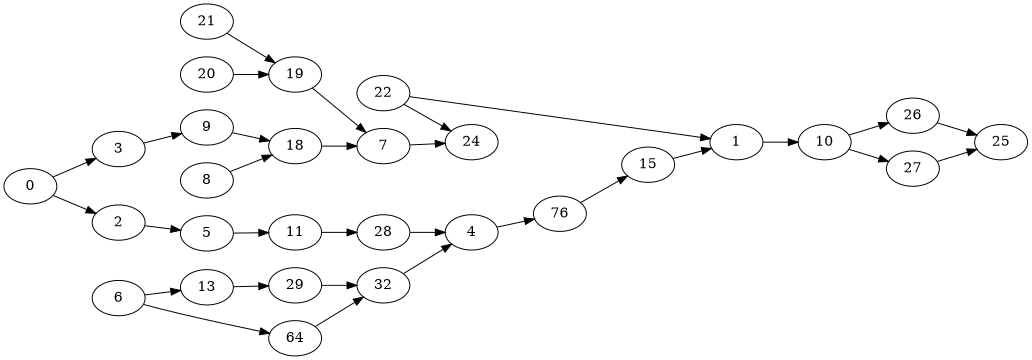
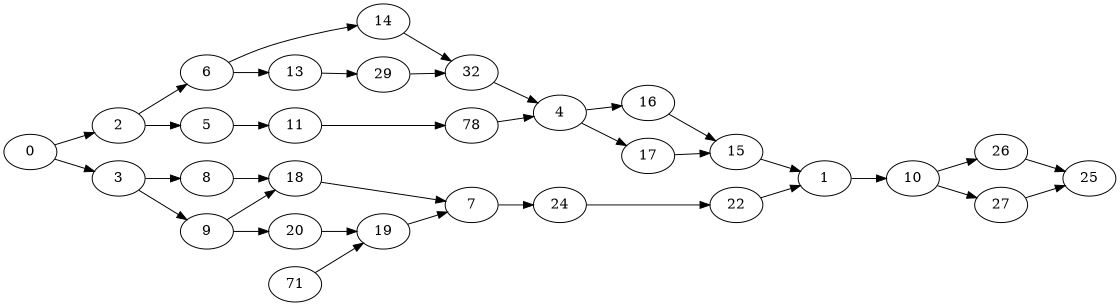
(207, 22) -> (295, 284)
none -> (159, 102)
(423, 115) -> (643, 205)
none -> (648, 156)
none -> (158, 178)
(560, 214) -> (648, 103)
none -> (246, 231)
(383, 232) -> (472, 126)
(295, 338) -> (383, 22)
